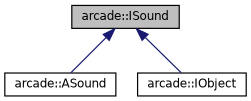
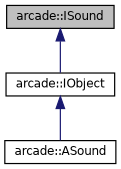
(89, 55) -> (60, 125)
